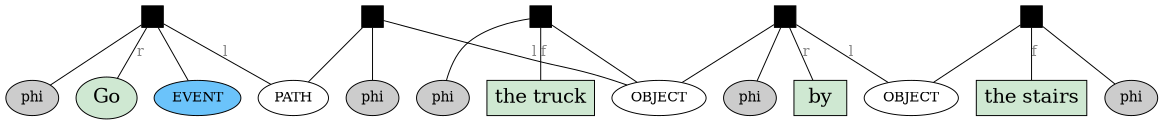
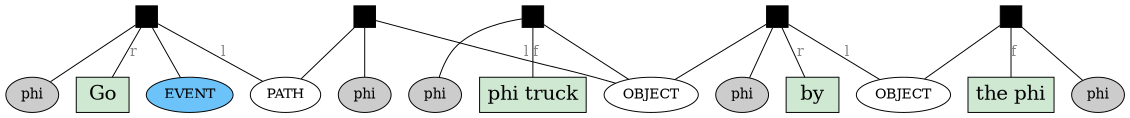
(107, 98) -> (103, 95)
(541, 98) -> (533, 95)
(1032, 98) -> (1011, 95)
